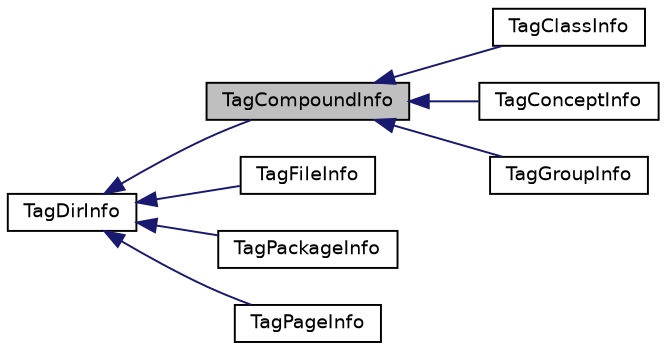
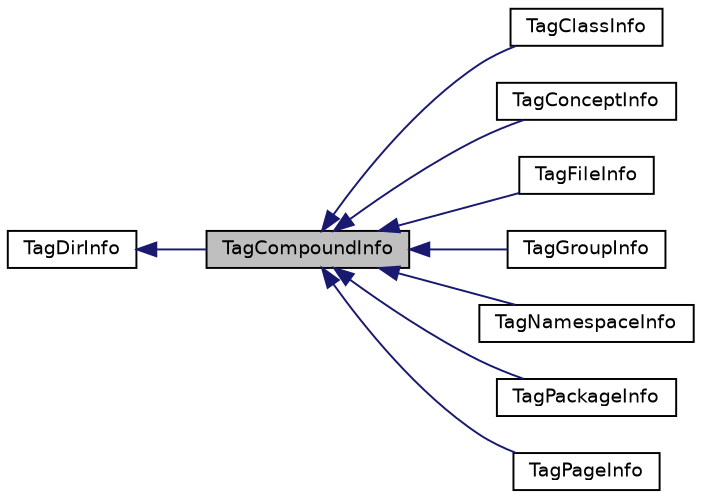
(198, 193) -> (459, 209)
(187, 230) -> (433, 335)
(185, 276) -> (414, 380)
none -> (587, 323)
